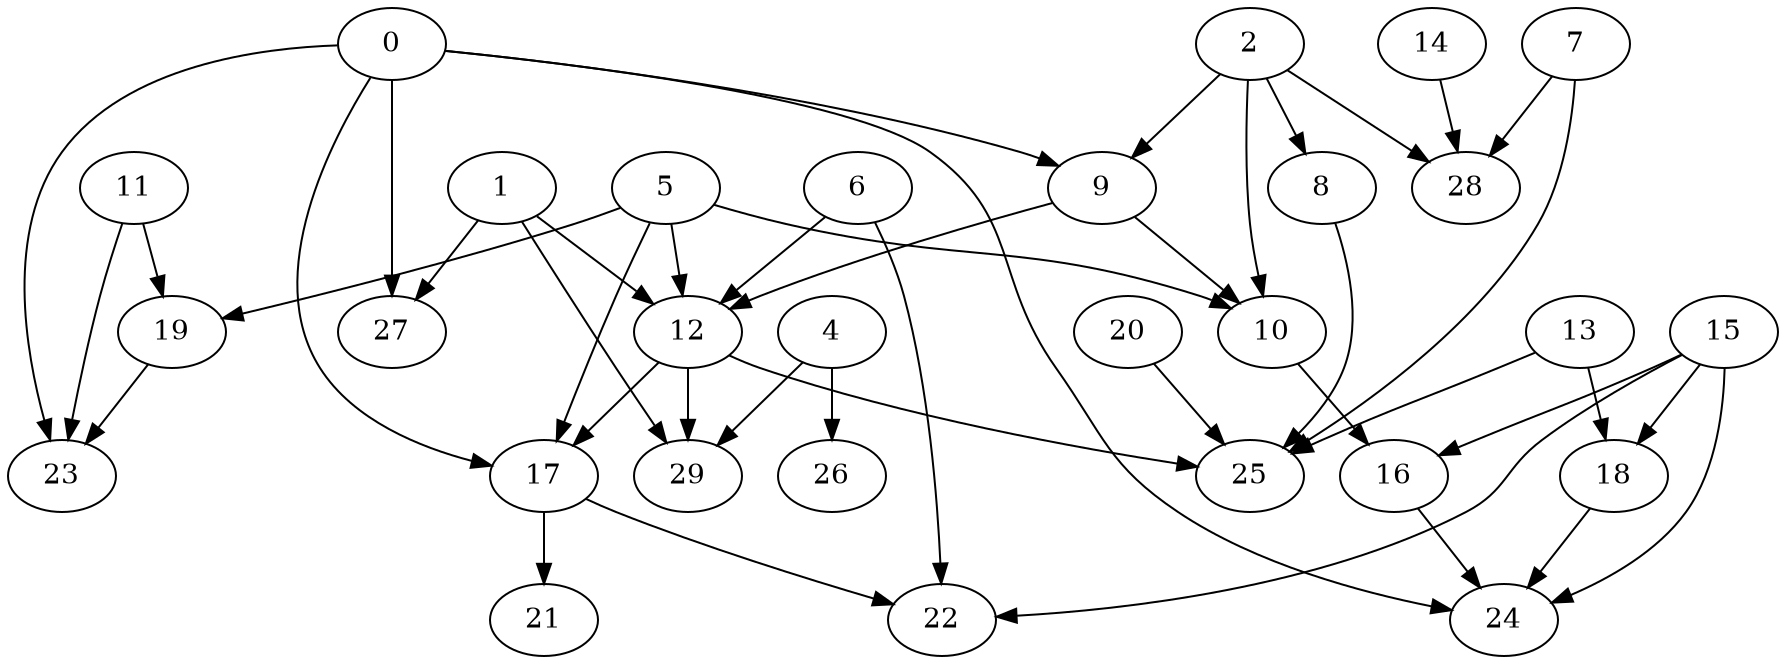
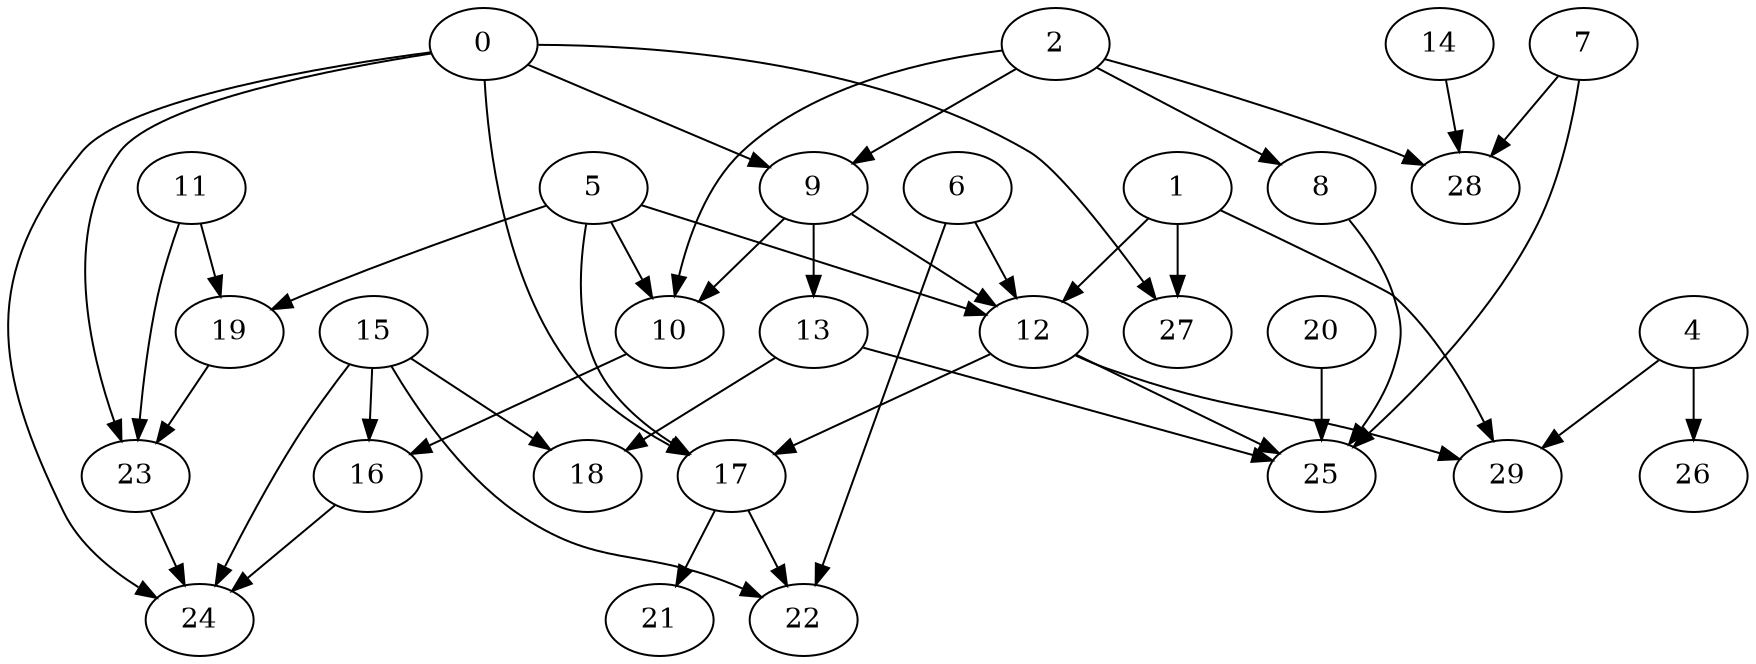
none -> (814, 246)
(1565, 540) -> (163, 539)
